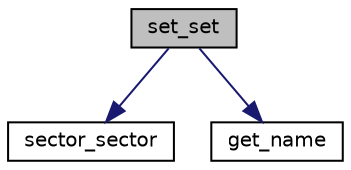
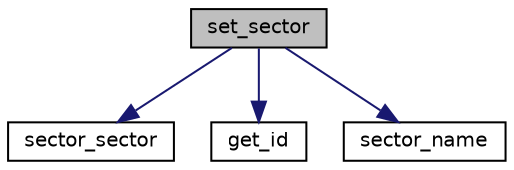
(184, 28) -> (259, 28)
none -> (259, 142)
(277, 142) -> (425, 142)
